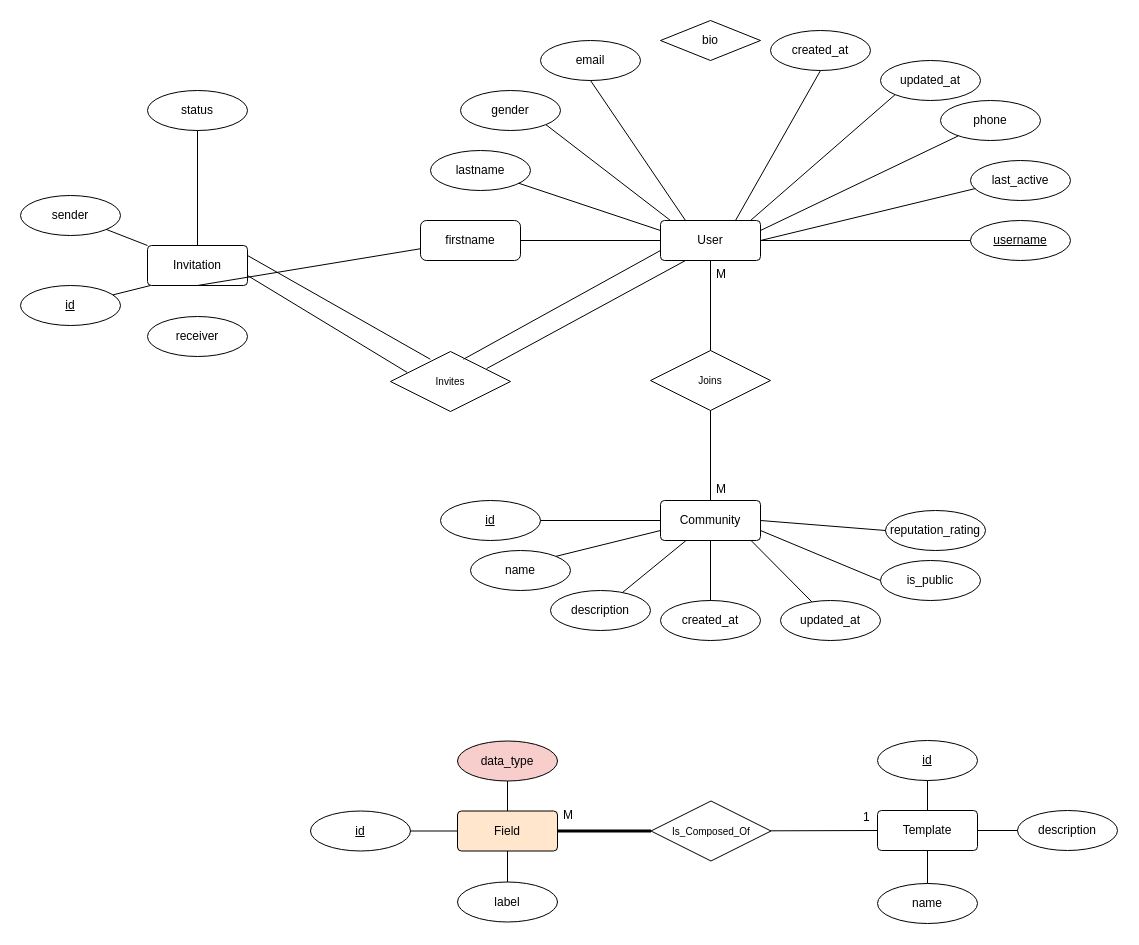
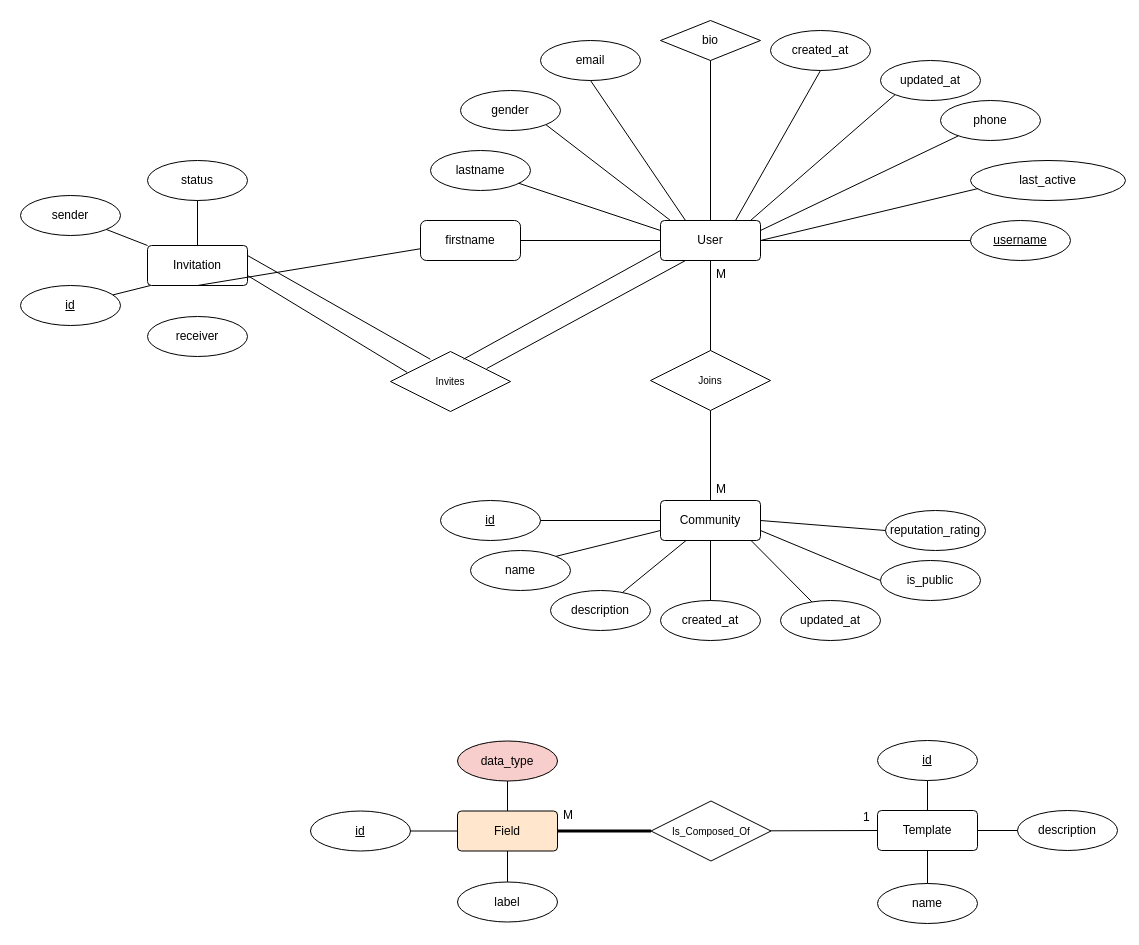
(198, 111) -> (198, 181)
none -> (711, 141)
(1021, 181) -> (1048, 181)
